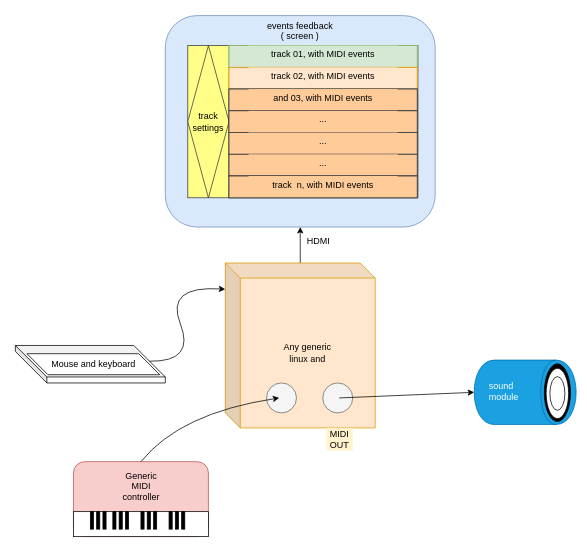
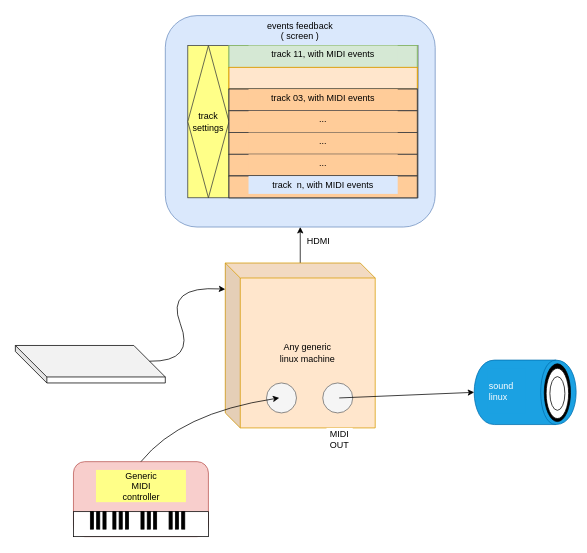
(323, 54) -> (323, 54)
(323, 76) -> none
(323, 98) -> (323, 98)
(323, 185) -> (323, 185)
(308, 353) -> (308, 353)
(93, 364) -> none
(507, 391) -> (507, 391)
(340, 439) -> (340, 439)
(141, 486) -> (141, 486)
